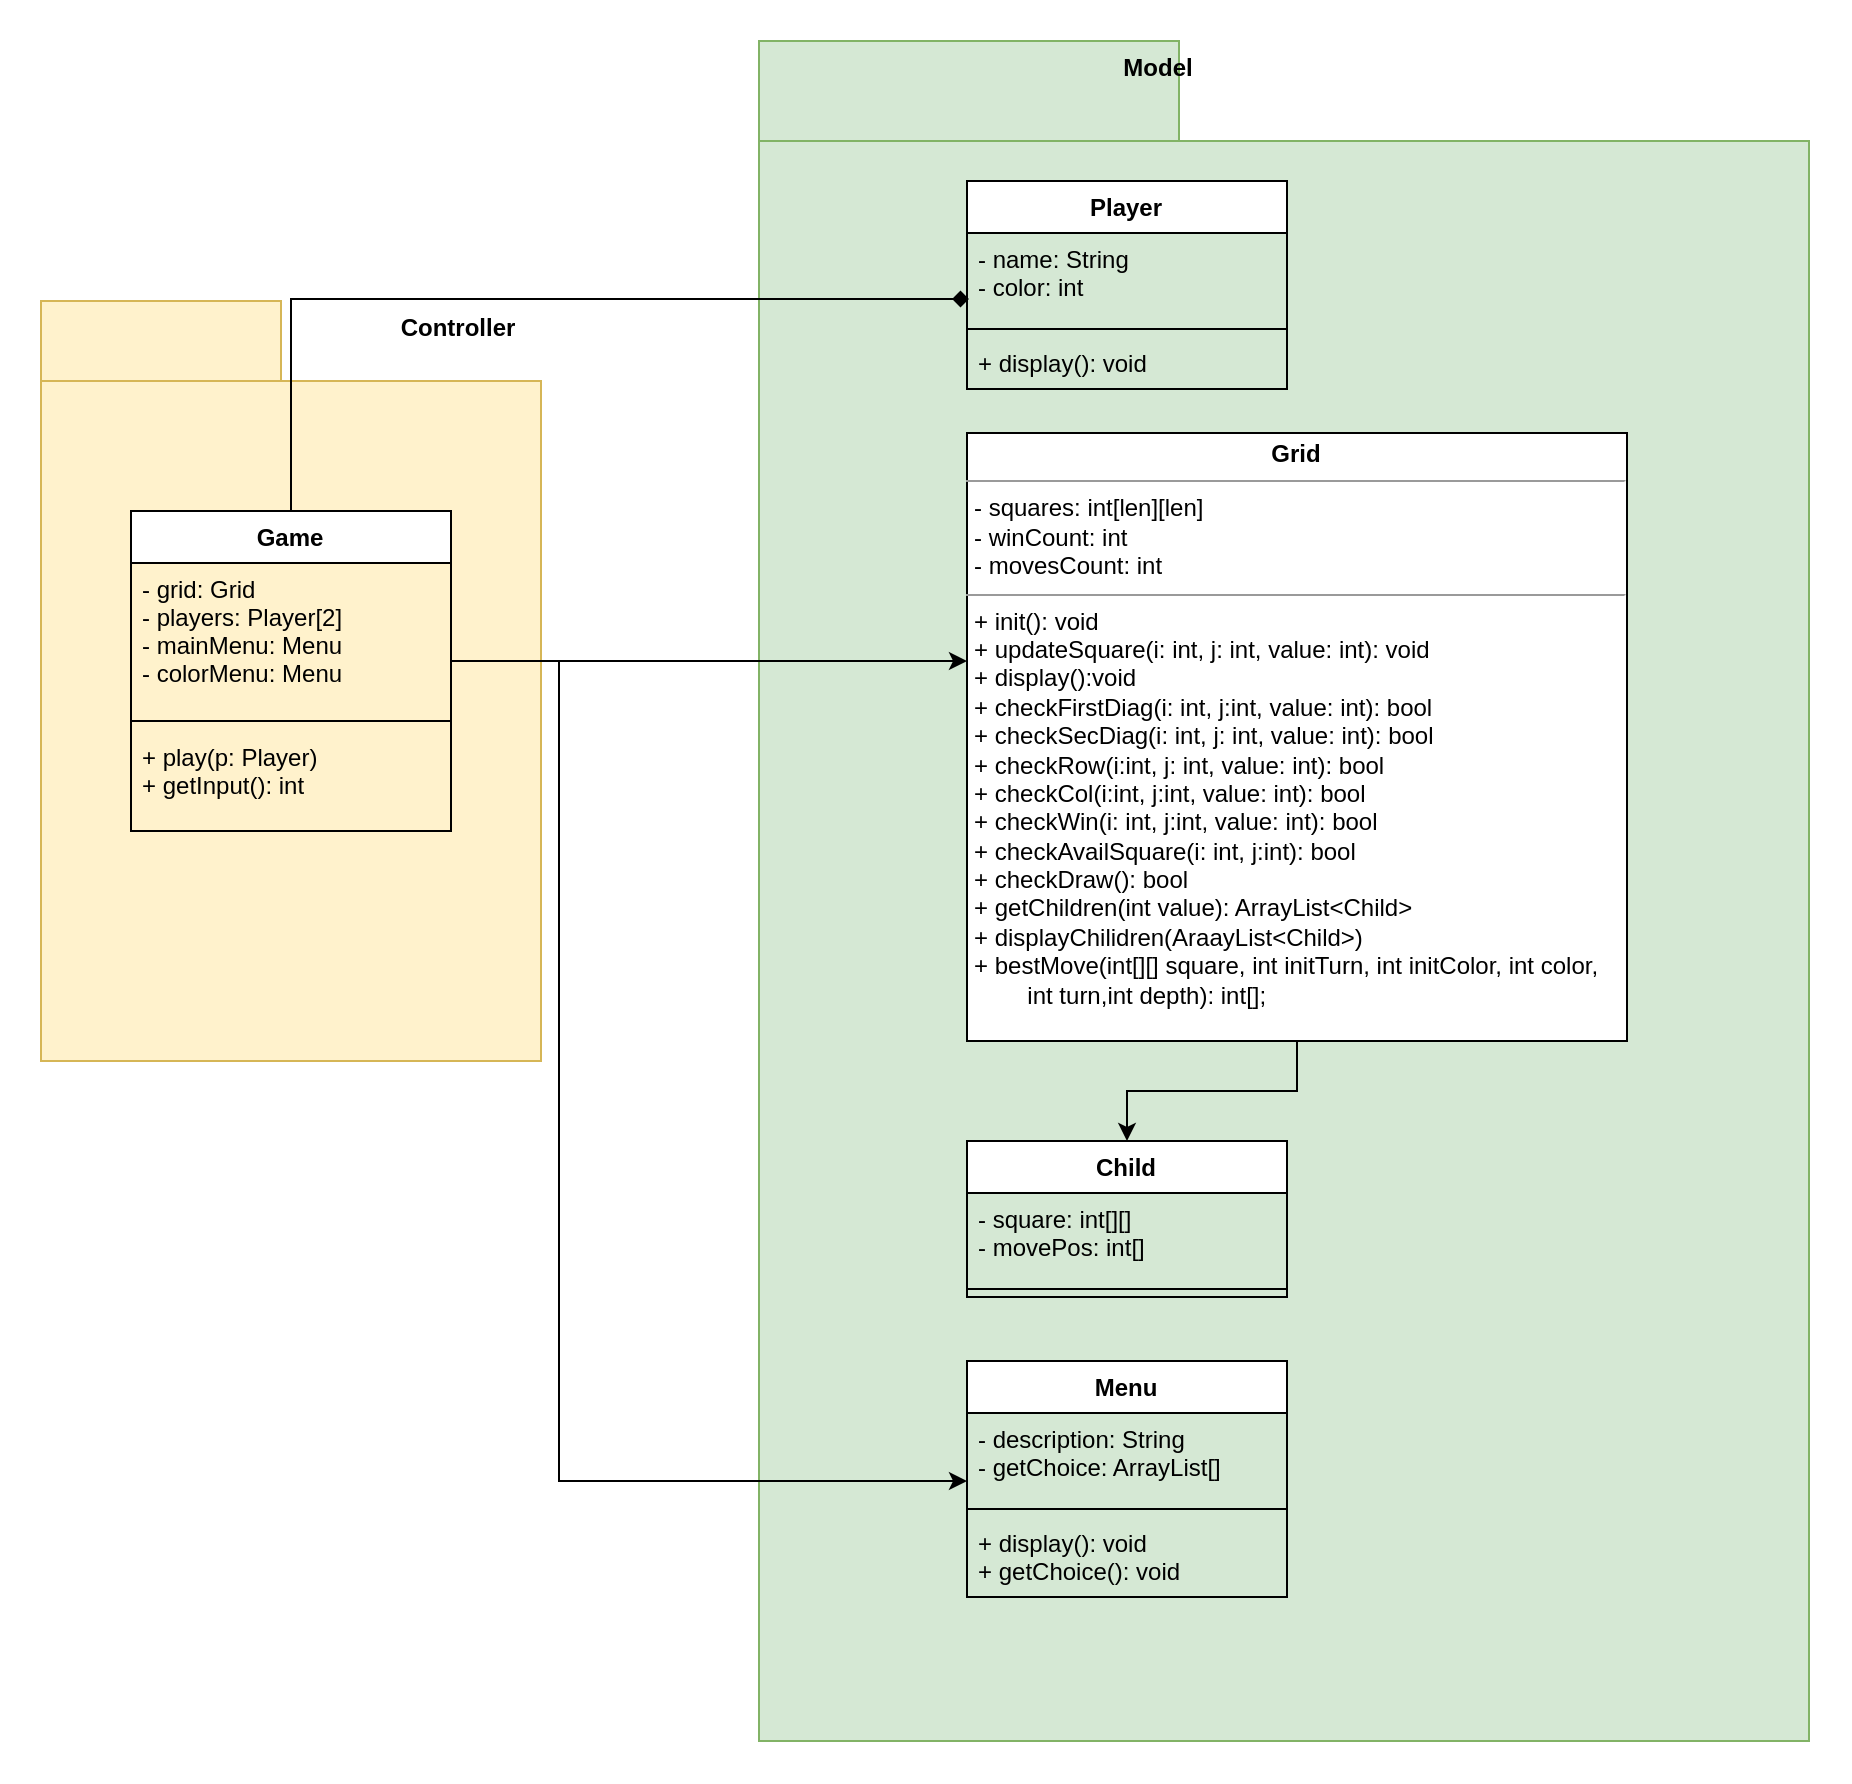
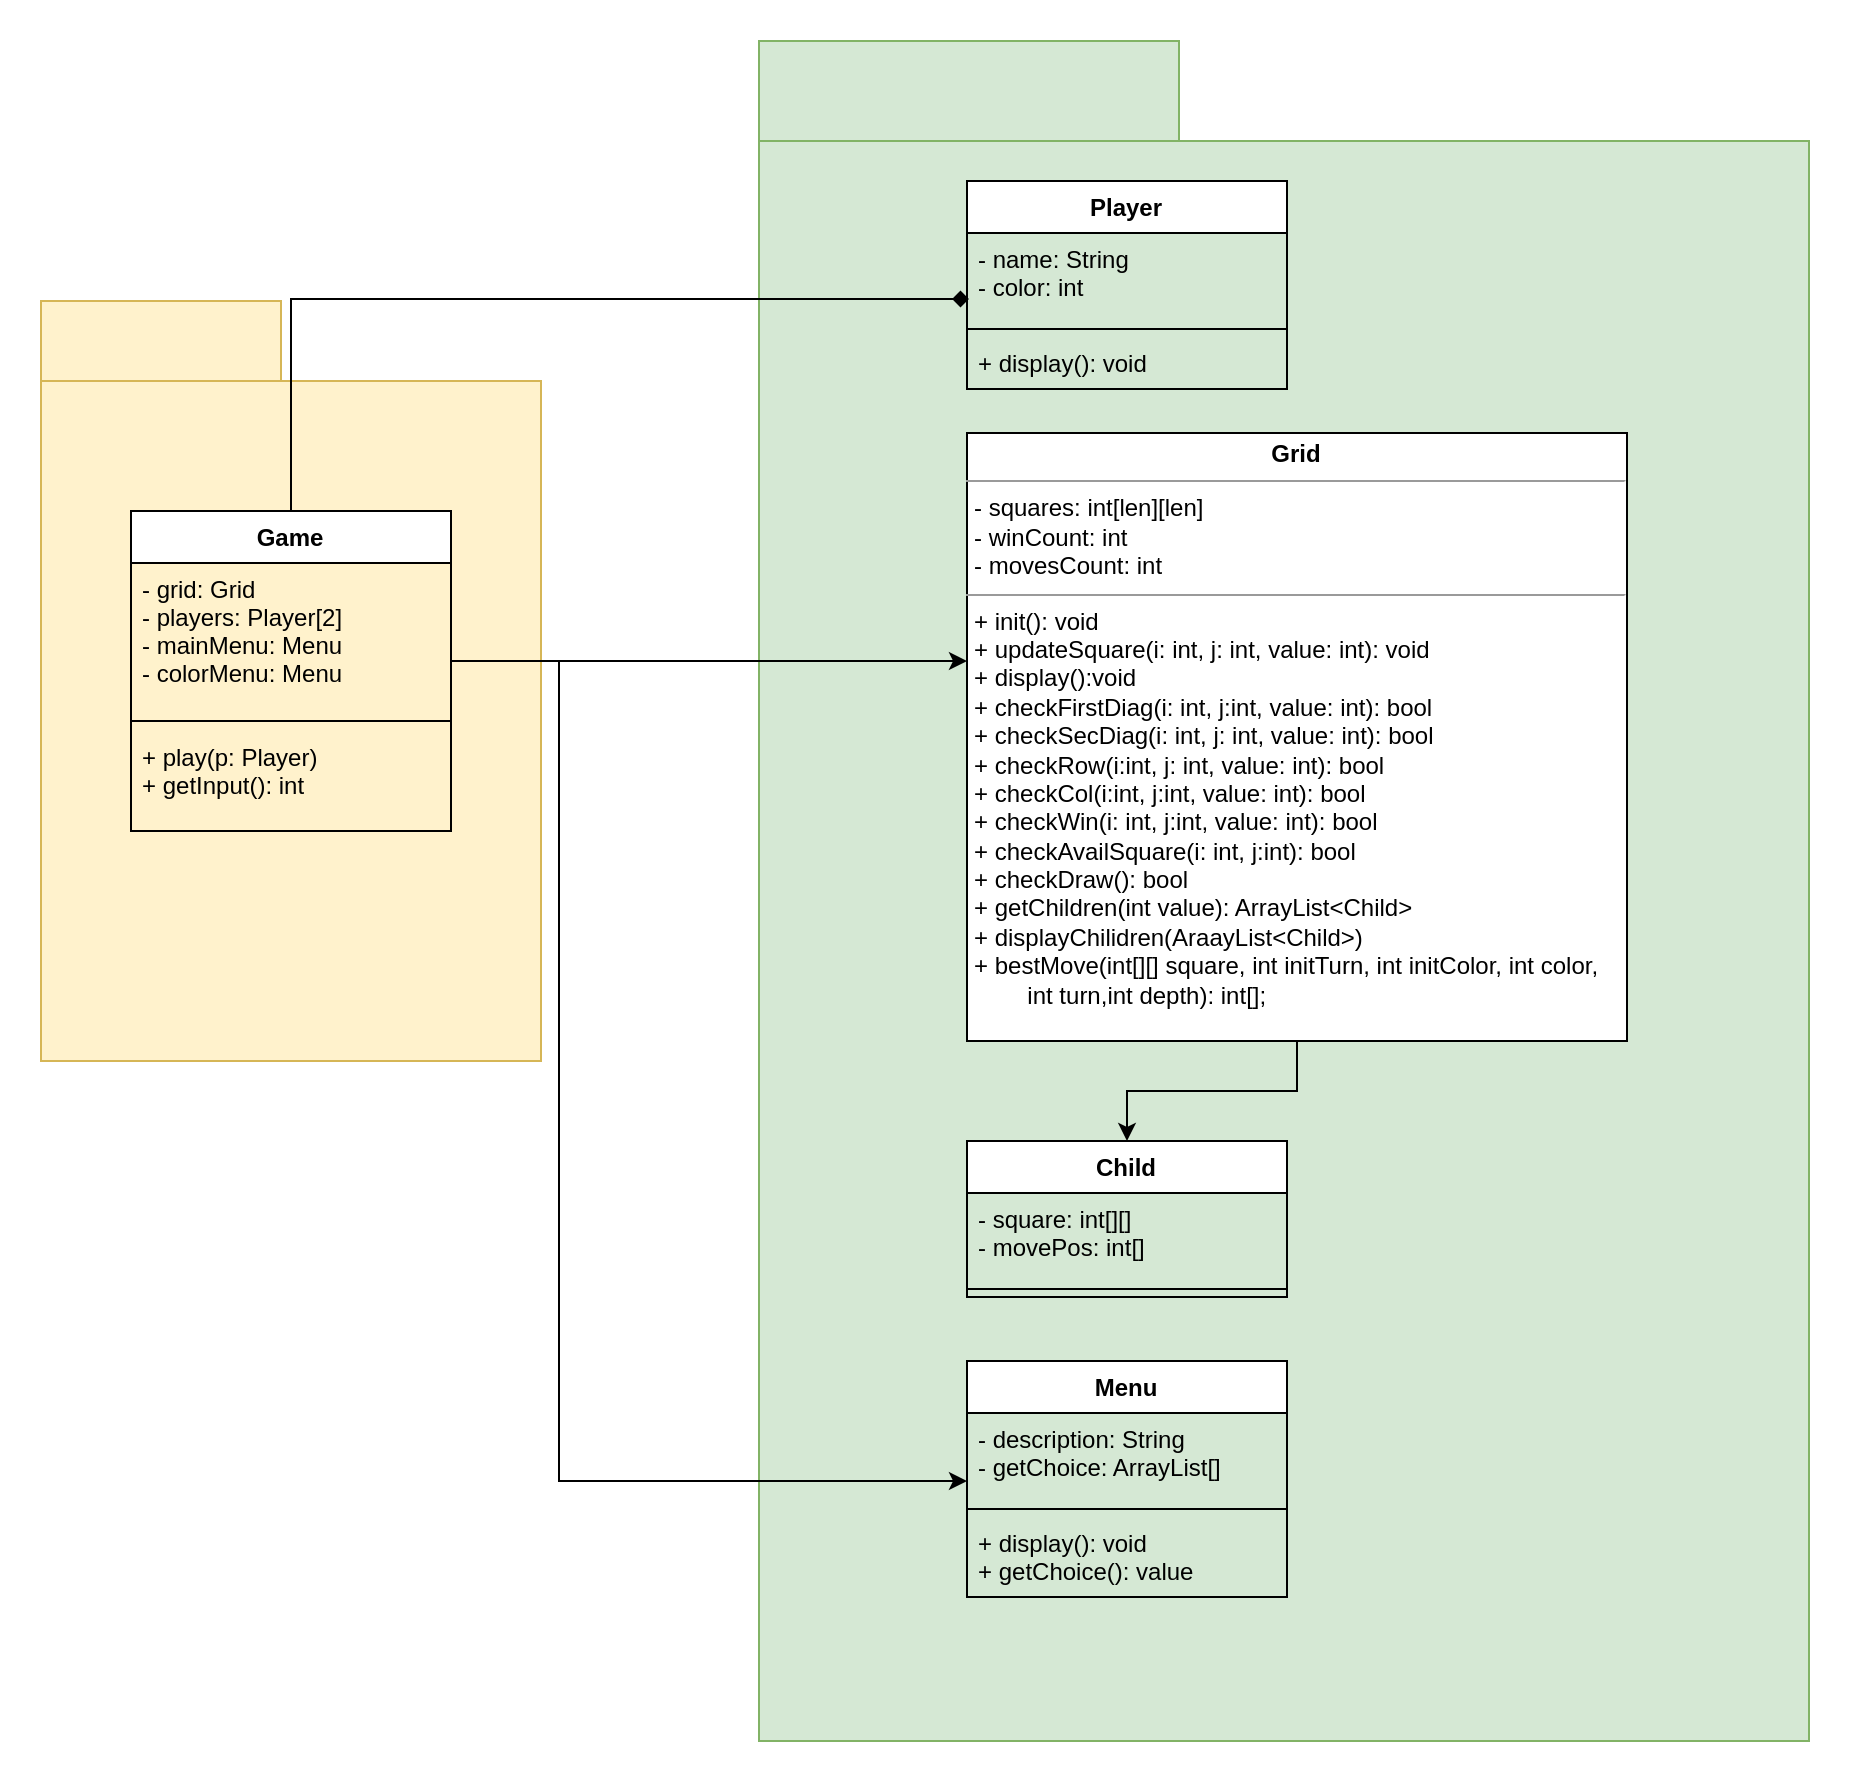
(1159, 67) -> none
(459, 327) -> none
(1074, 1544) -> (1074, 1544)
